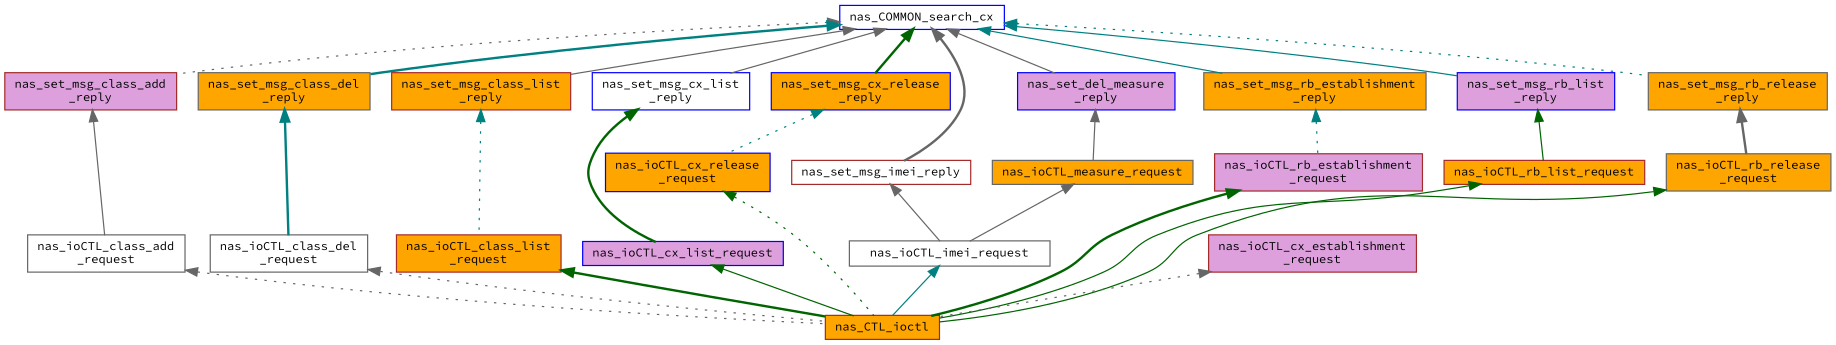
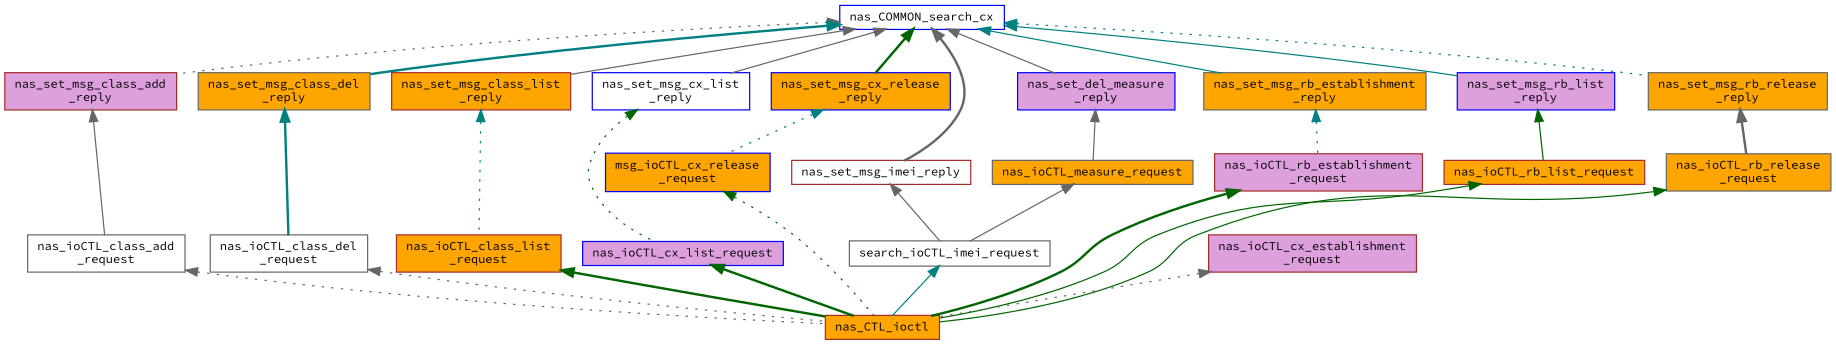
(688, 172) -> (688, 172)
(592, 187) -> (592, 187)
(950, 253) -> (950, 253)
(788, 292) -> (788, 292)
